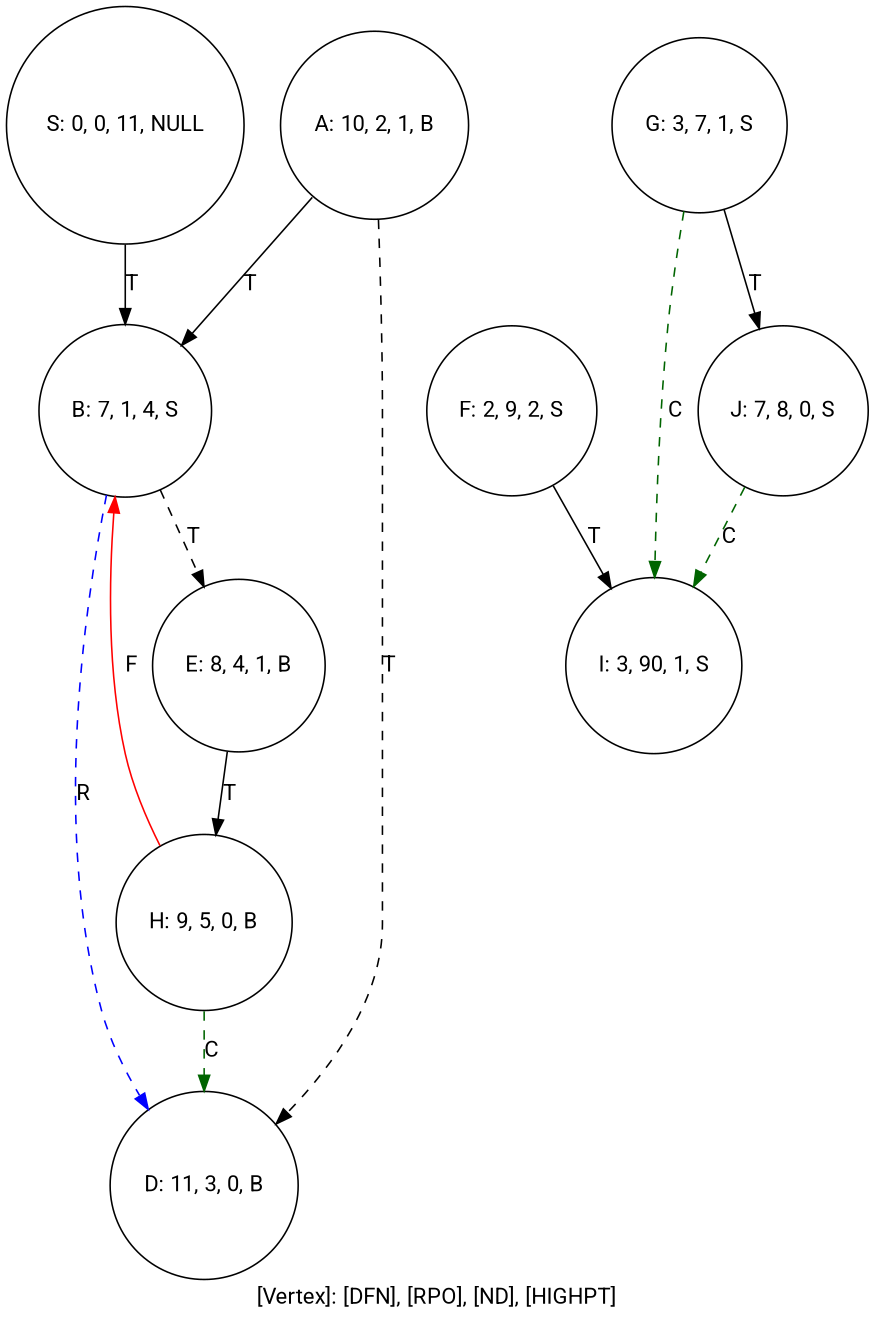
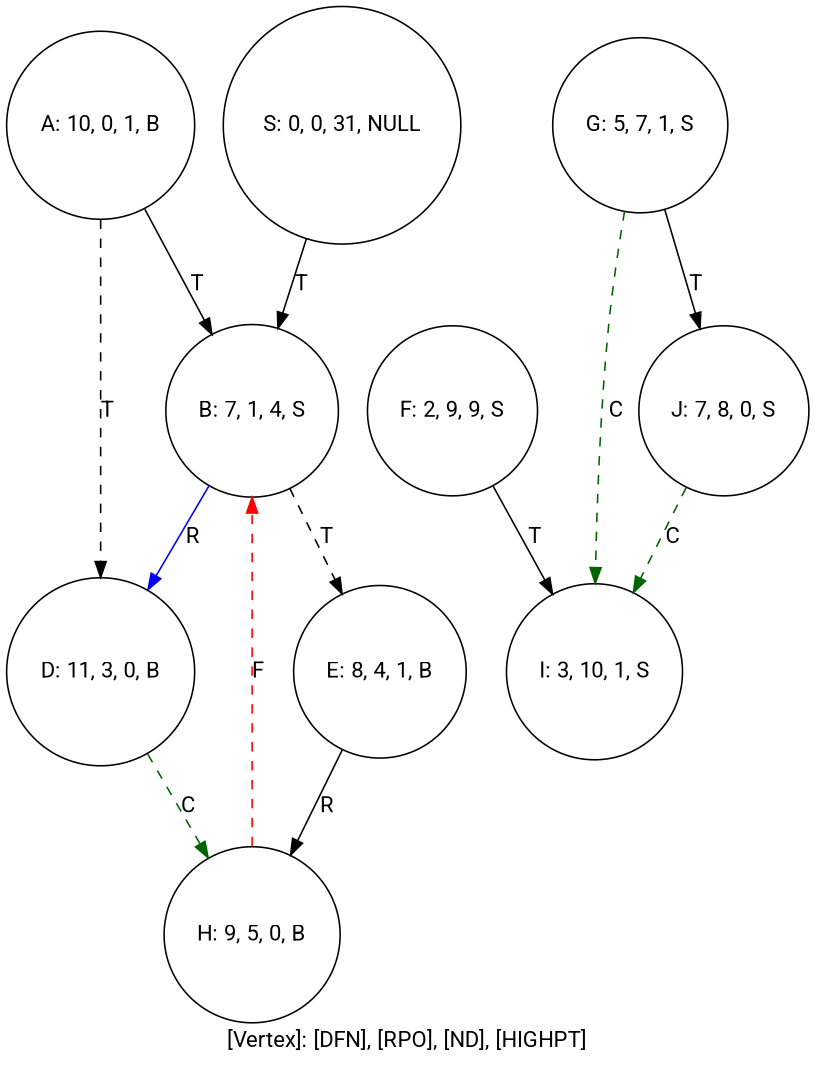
(125, 125) -> (342, 125)
(375, 125) -> (101, 125)
(700, 125) -> (640, 125)
(512, 411) -> (452, 411)
(654, 666) -> (594, 672)
(114, 683) -> (252, 680)
(230, 794) -> (328, 806)
(76, 799) -> (183, 531)
(204, 1043) -> (174, 799)
